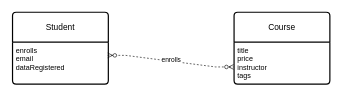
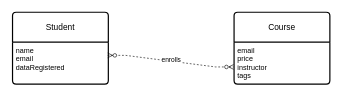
(43, 59) -> (43, 59)
(257, 64) -> (257, 64)
